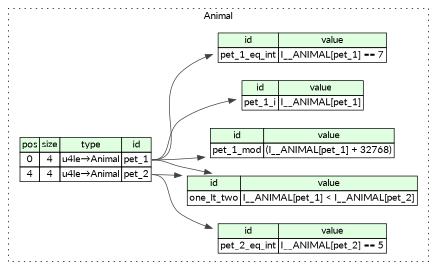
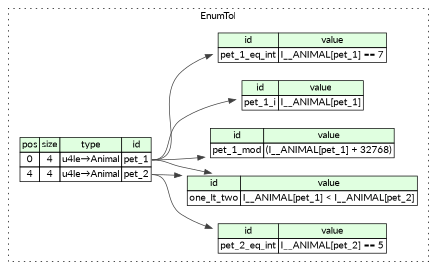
(218, 16) -> (218, 16)
